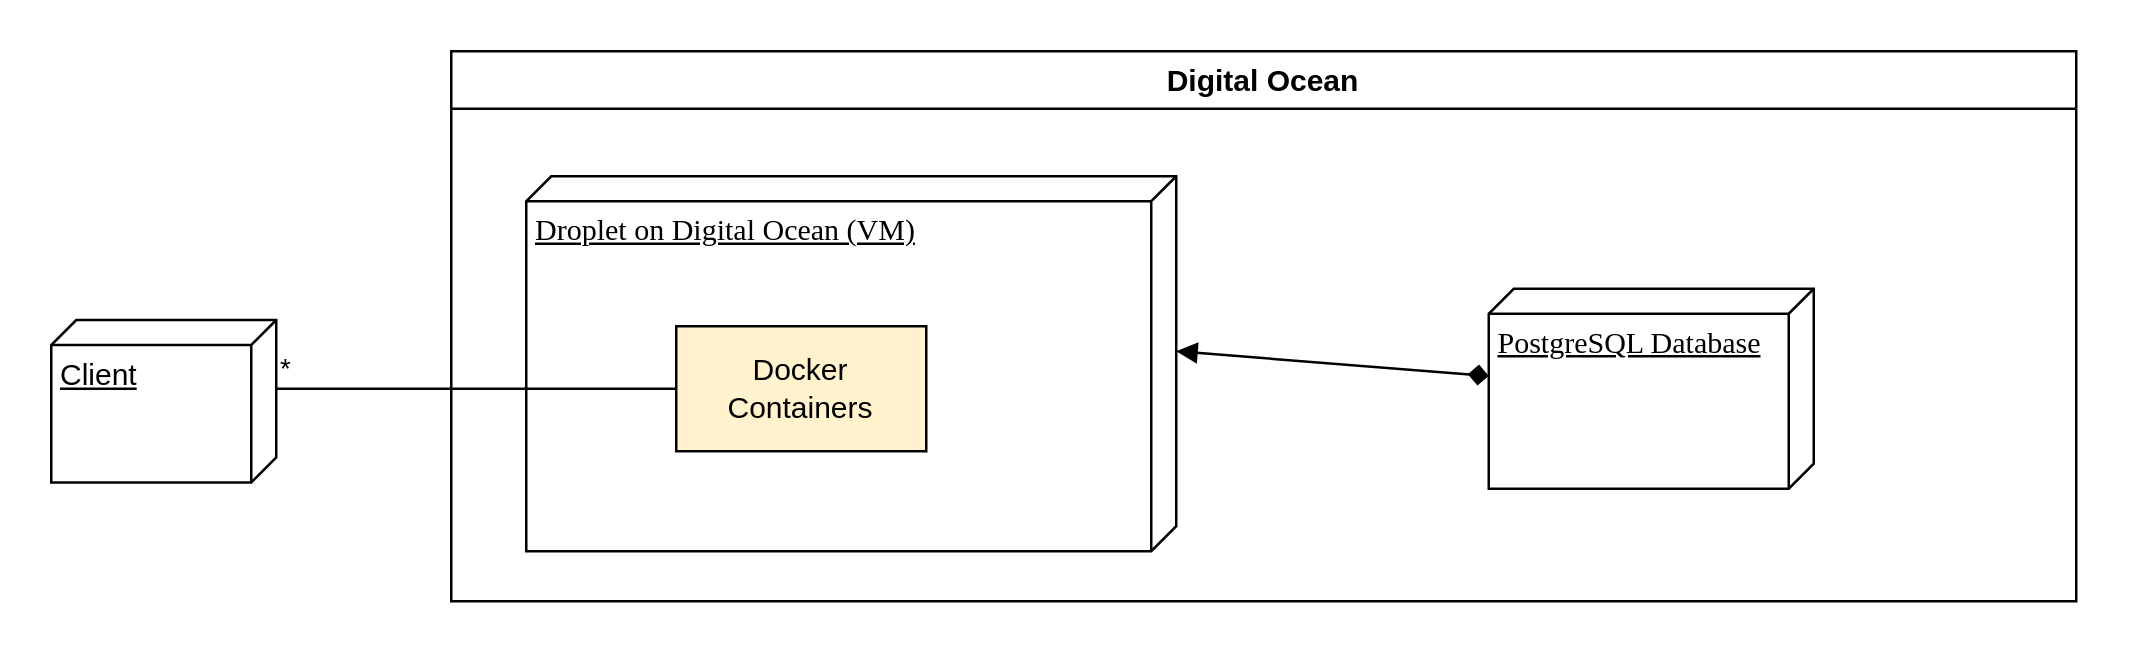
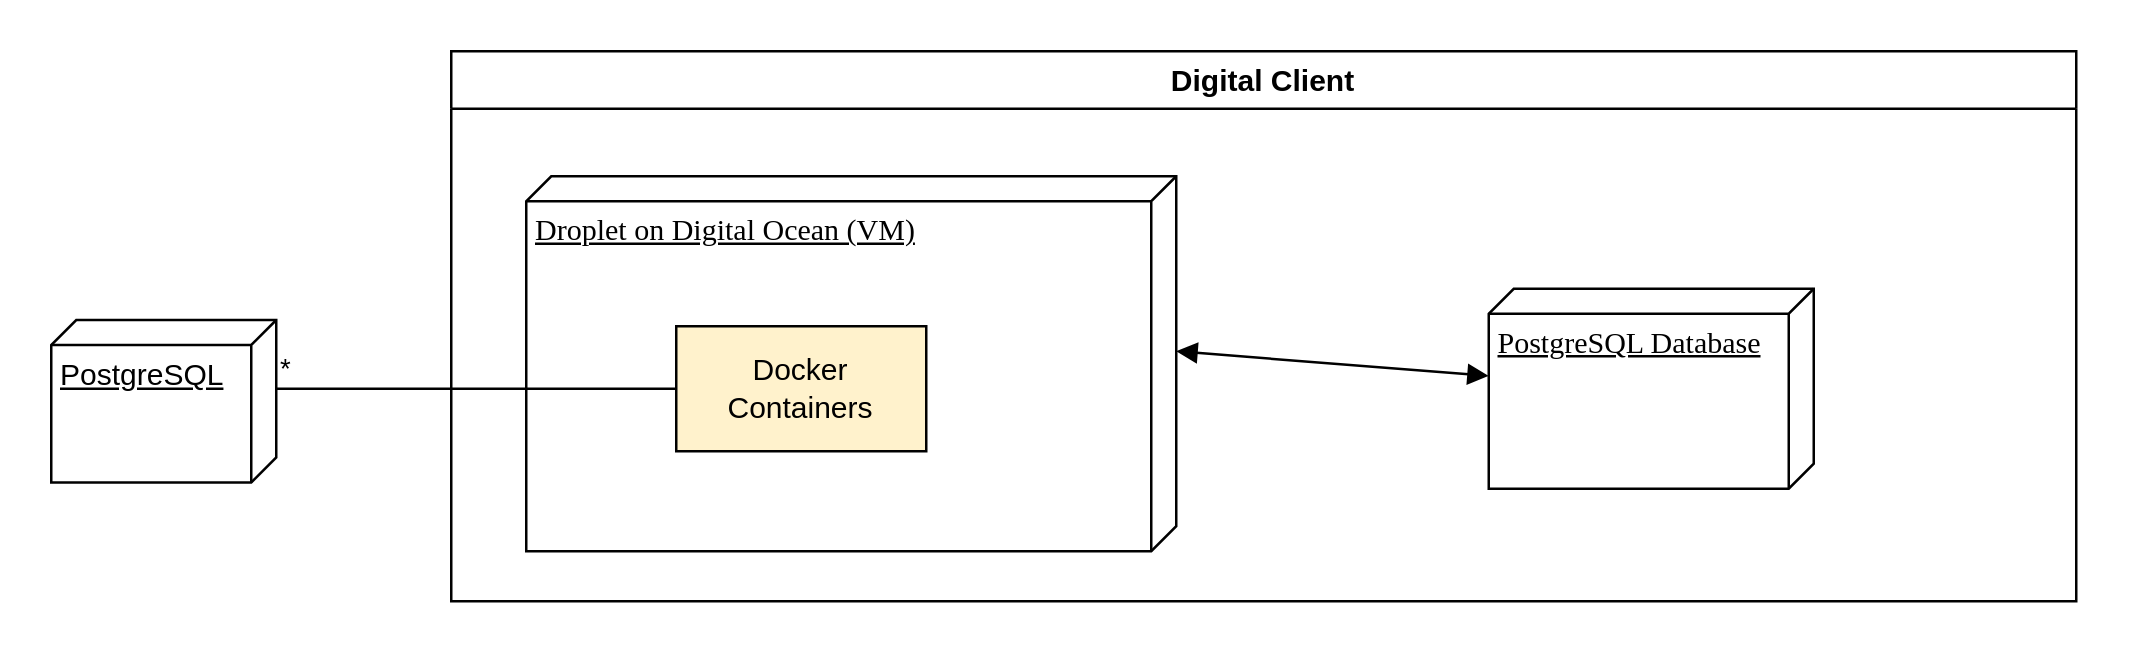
(1263, 81) -> (1263, 81)
(1467, 374) -> (1467, 374)
(104, 377) -> (145, 377)
